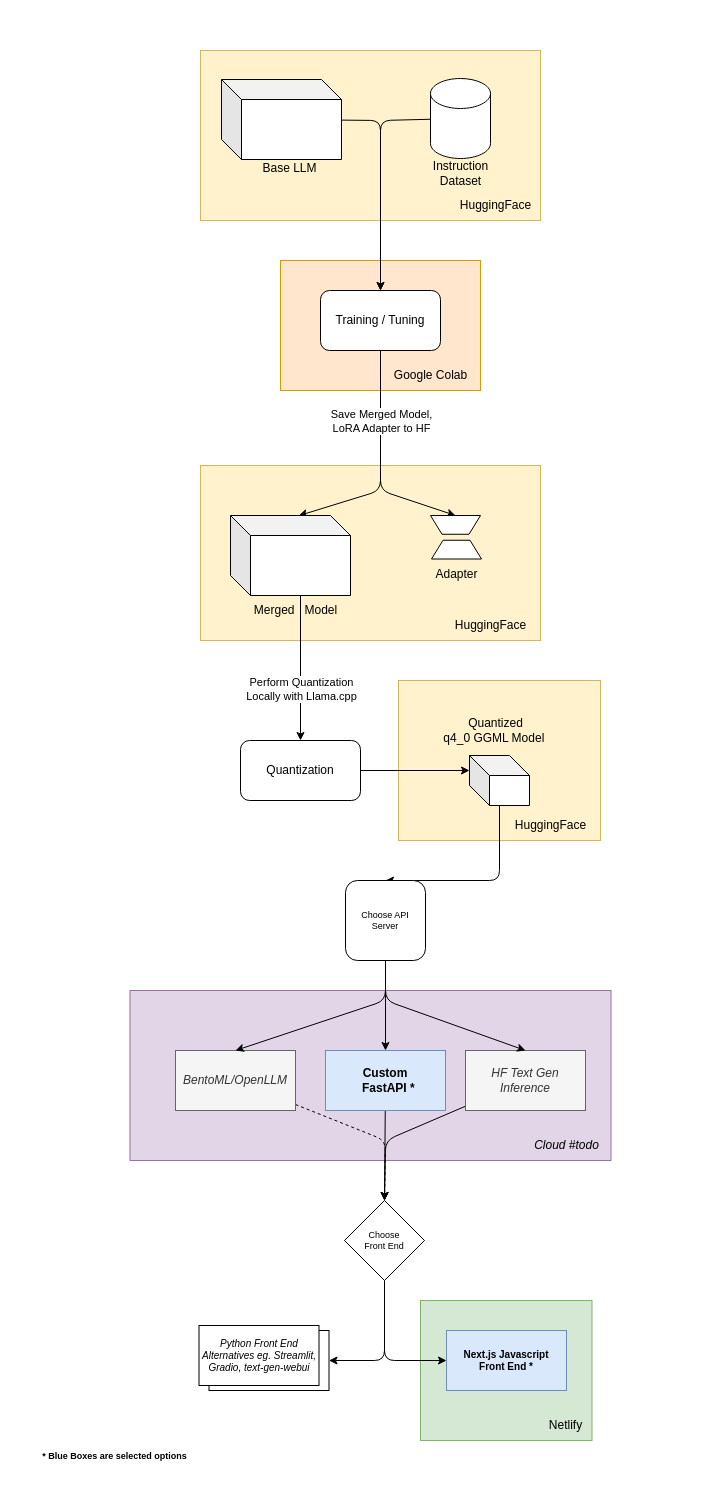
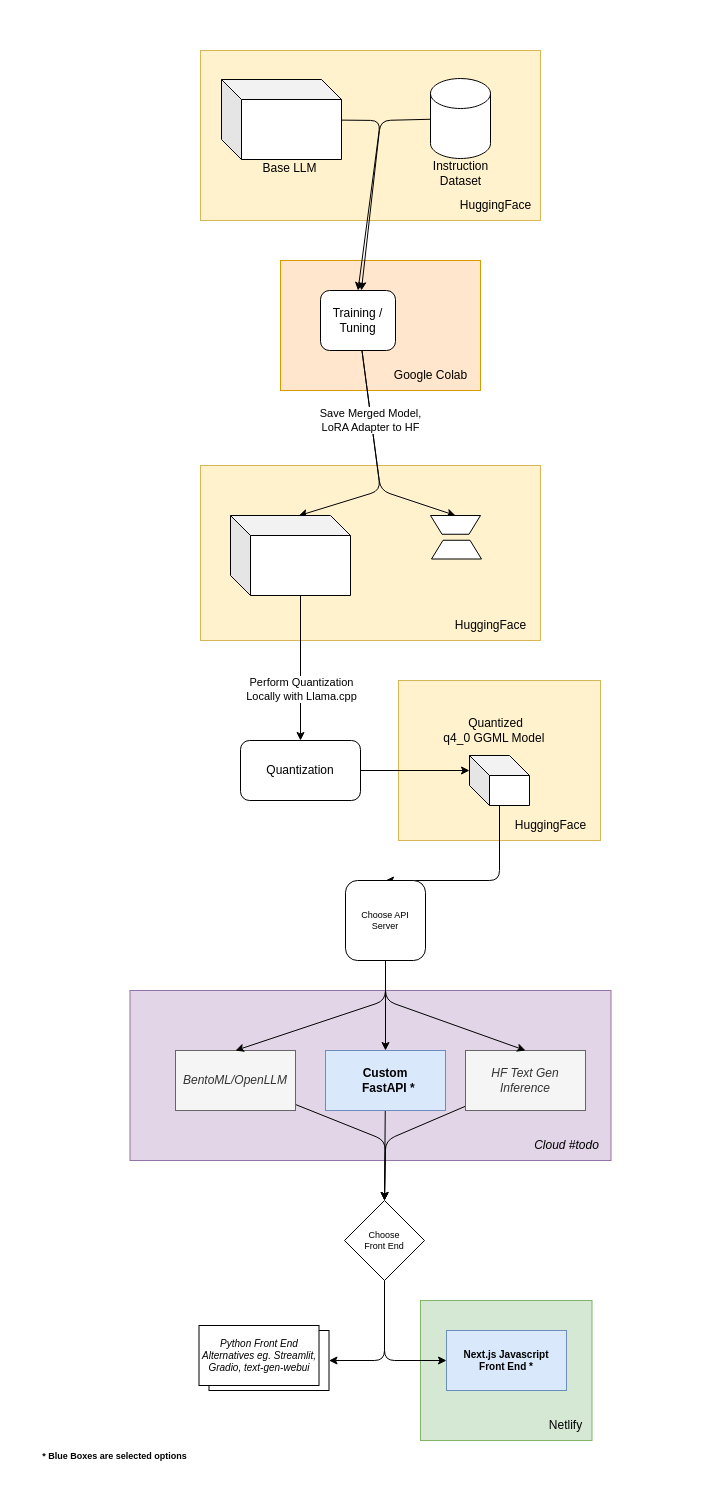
(381, 321) -> (358, 321)
(456, 574) -> none
(296, 611) -> none
(338, 1121) -> (338, 1121)
